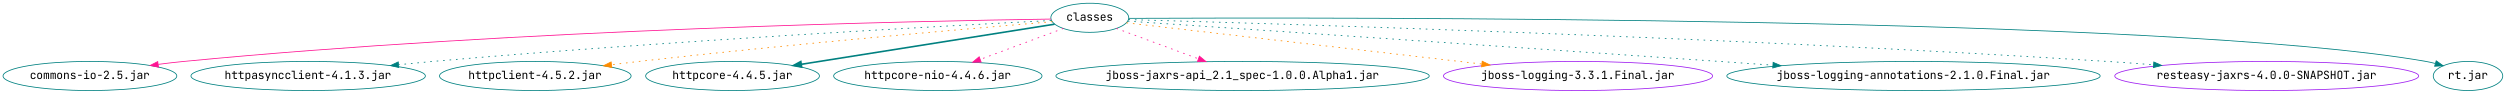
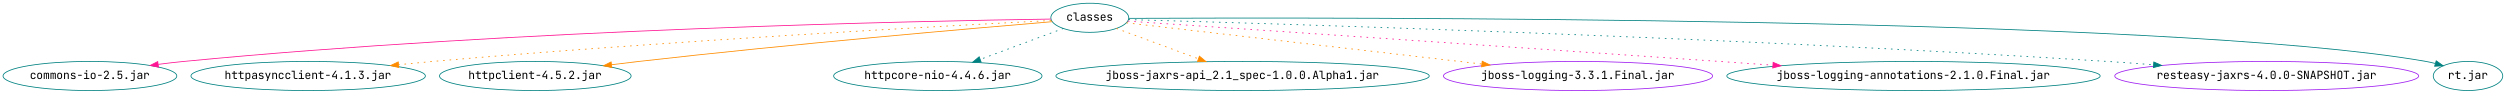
(725, 40) -> (725, 40)
(832, 41) -> (832, 41)
(1450, 43) -> (1450, 43)
(1022, 44) -> (1022, 44)
(1157, 44) -> (1157, 44)
(733, 76) -> none
